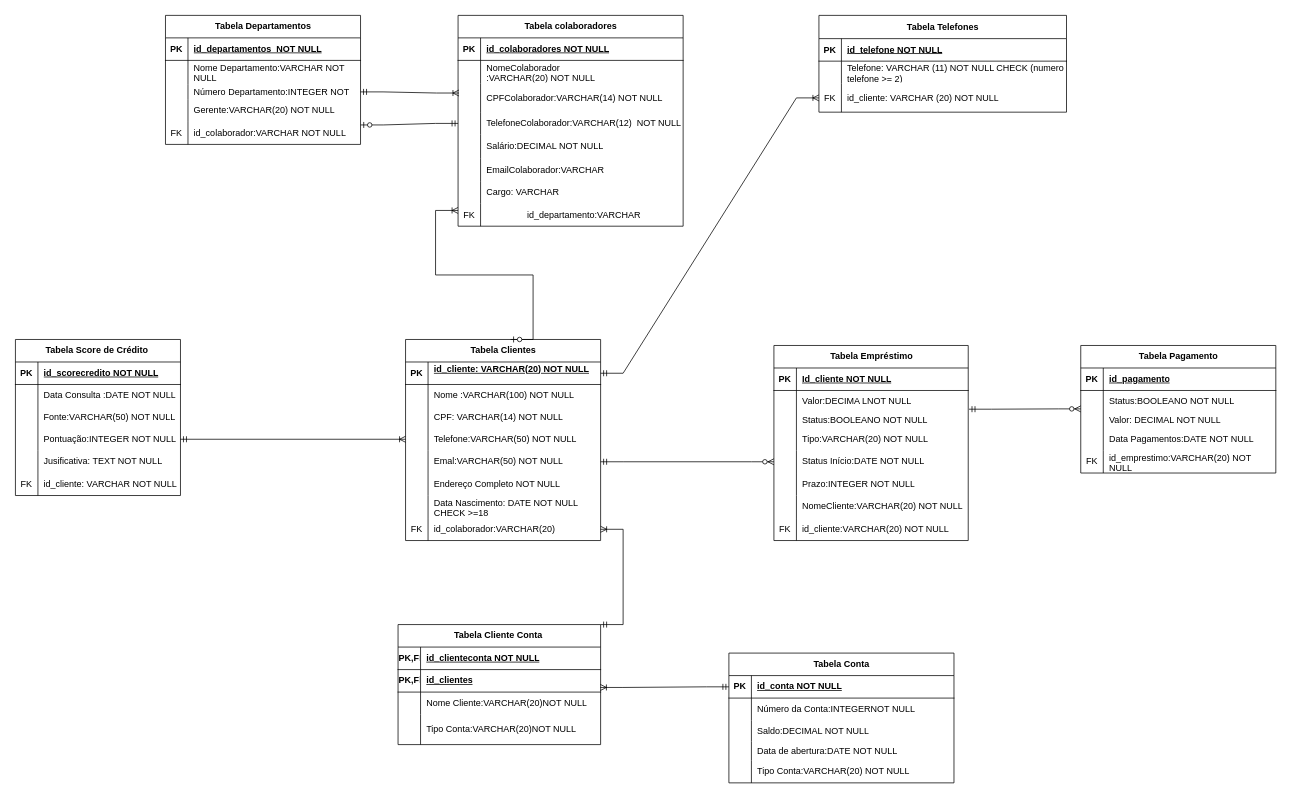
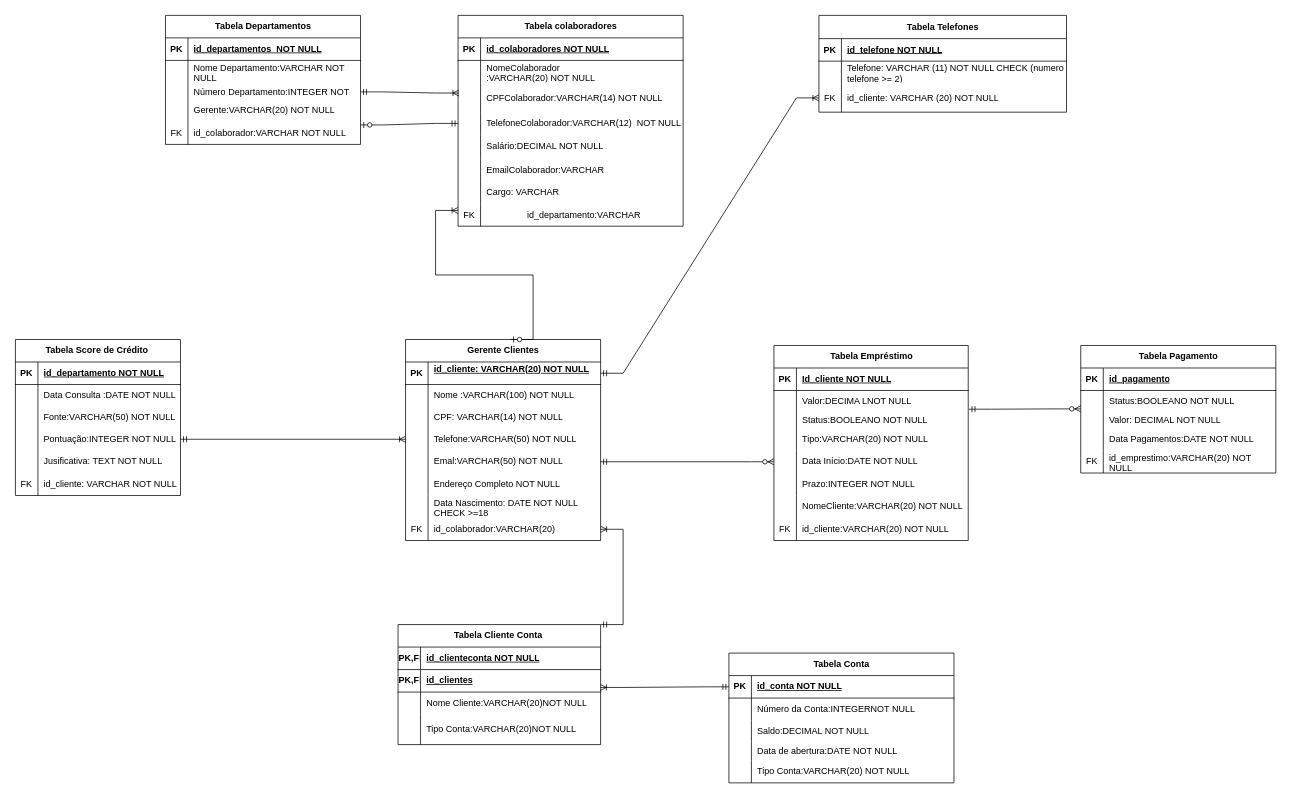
(503, 351) -> (503, 351)
(100, 373) -> (101, 373)
(864, 462) -> (859, 462)
